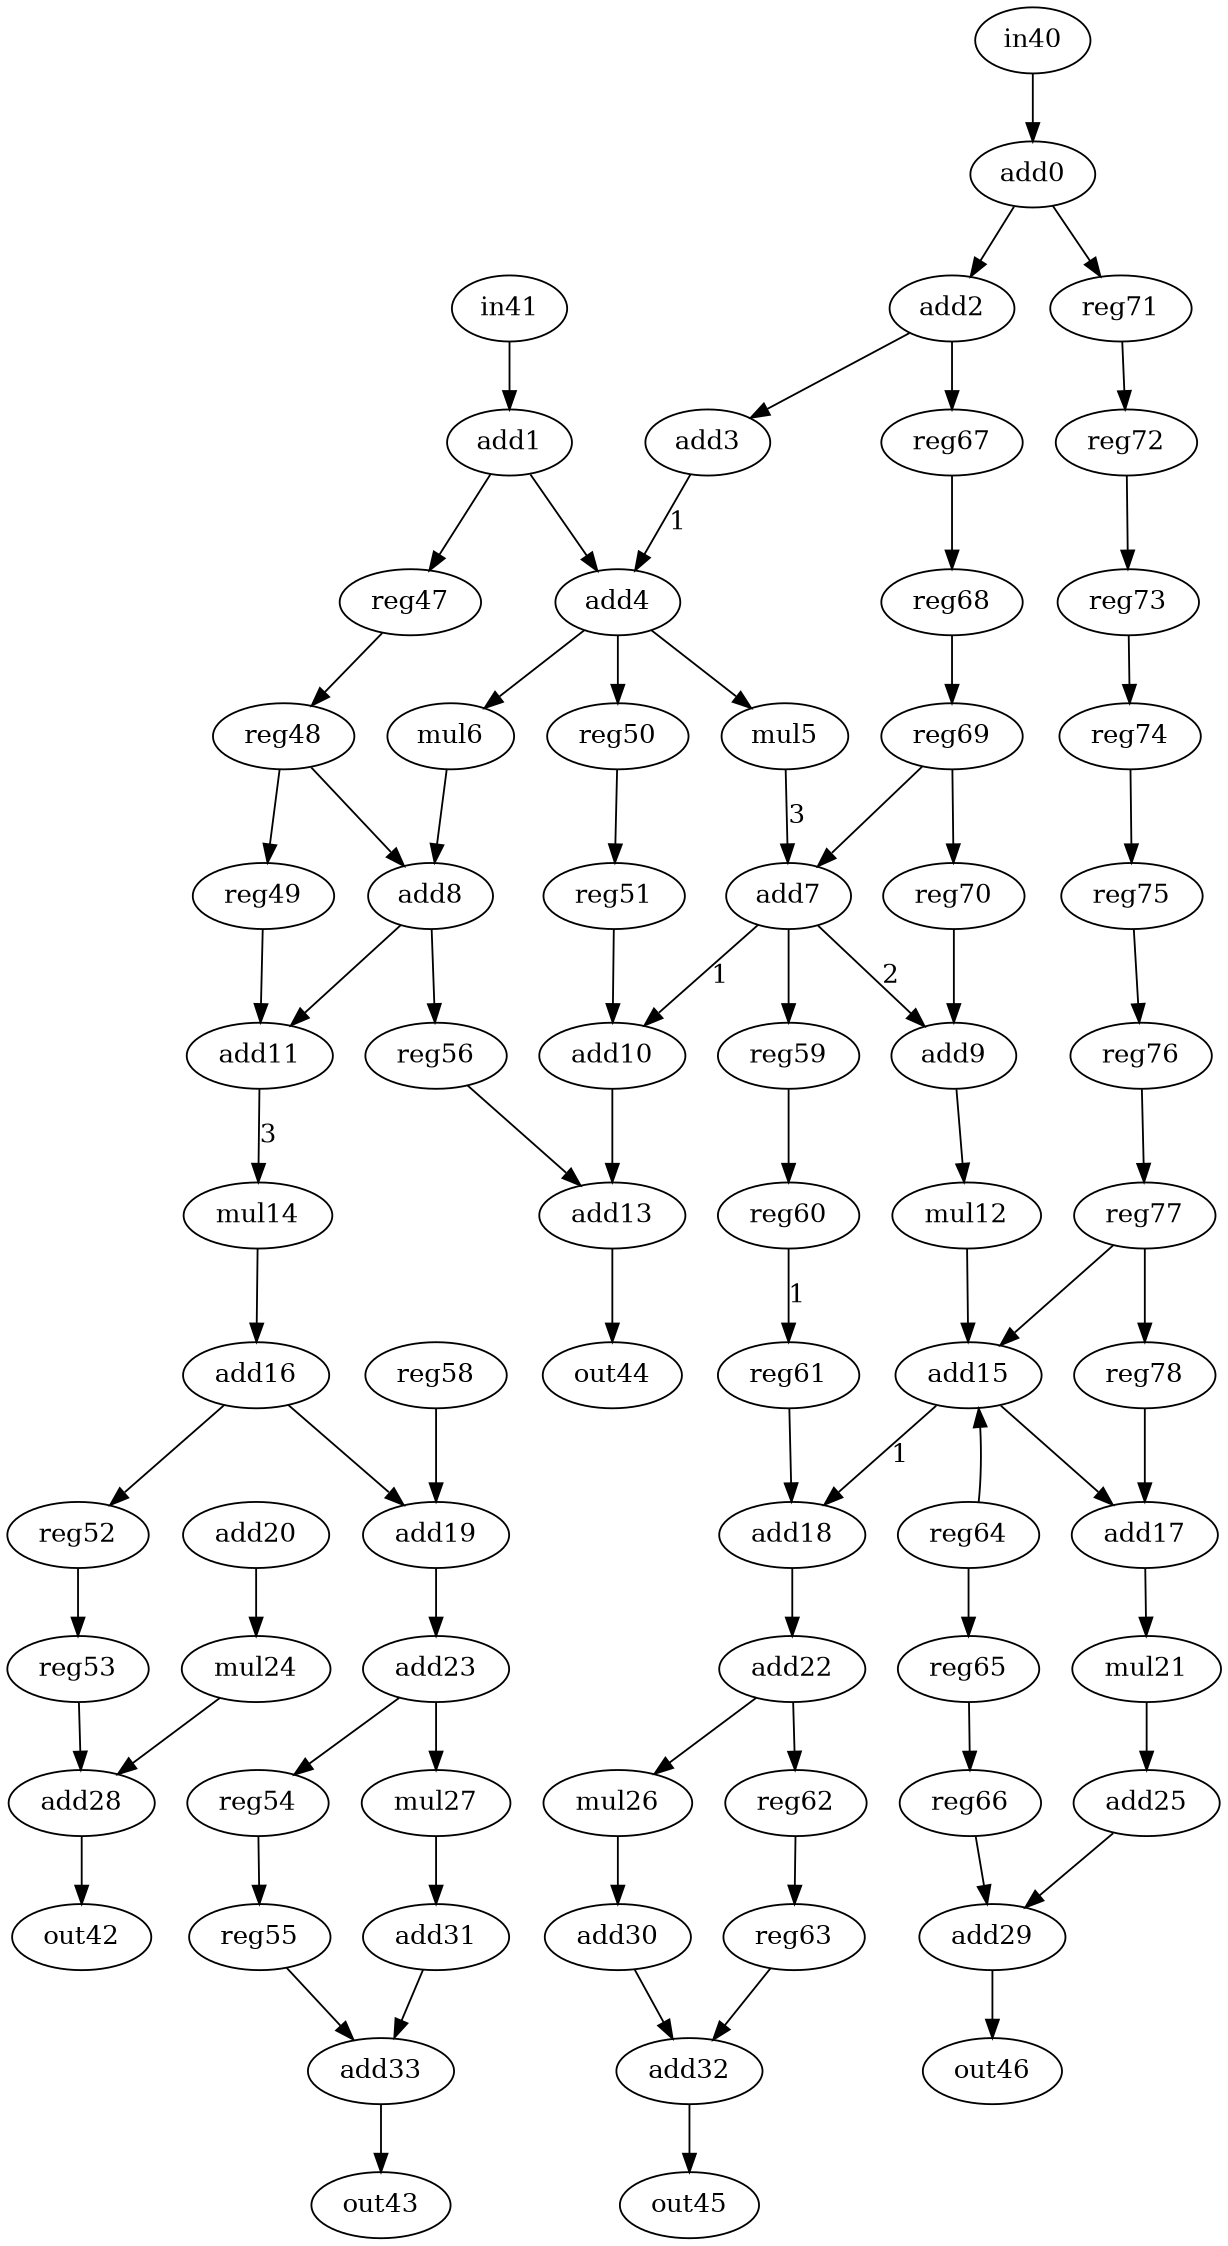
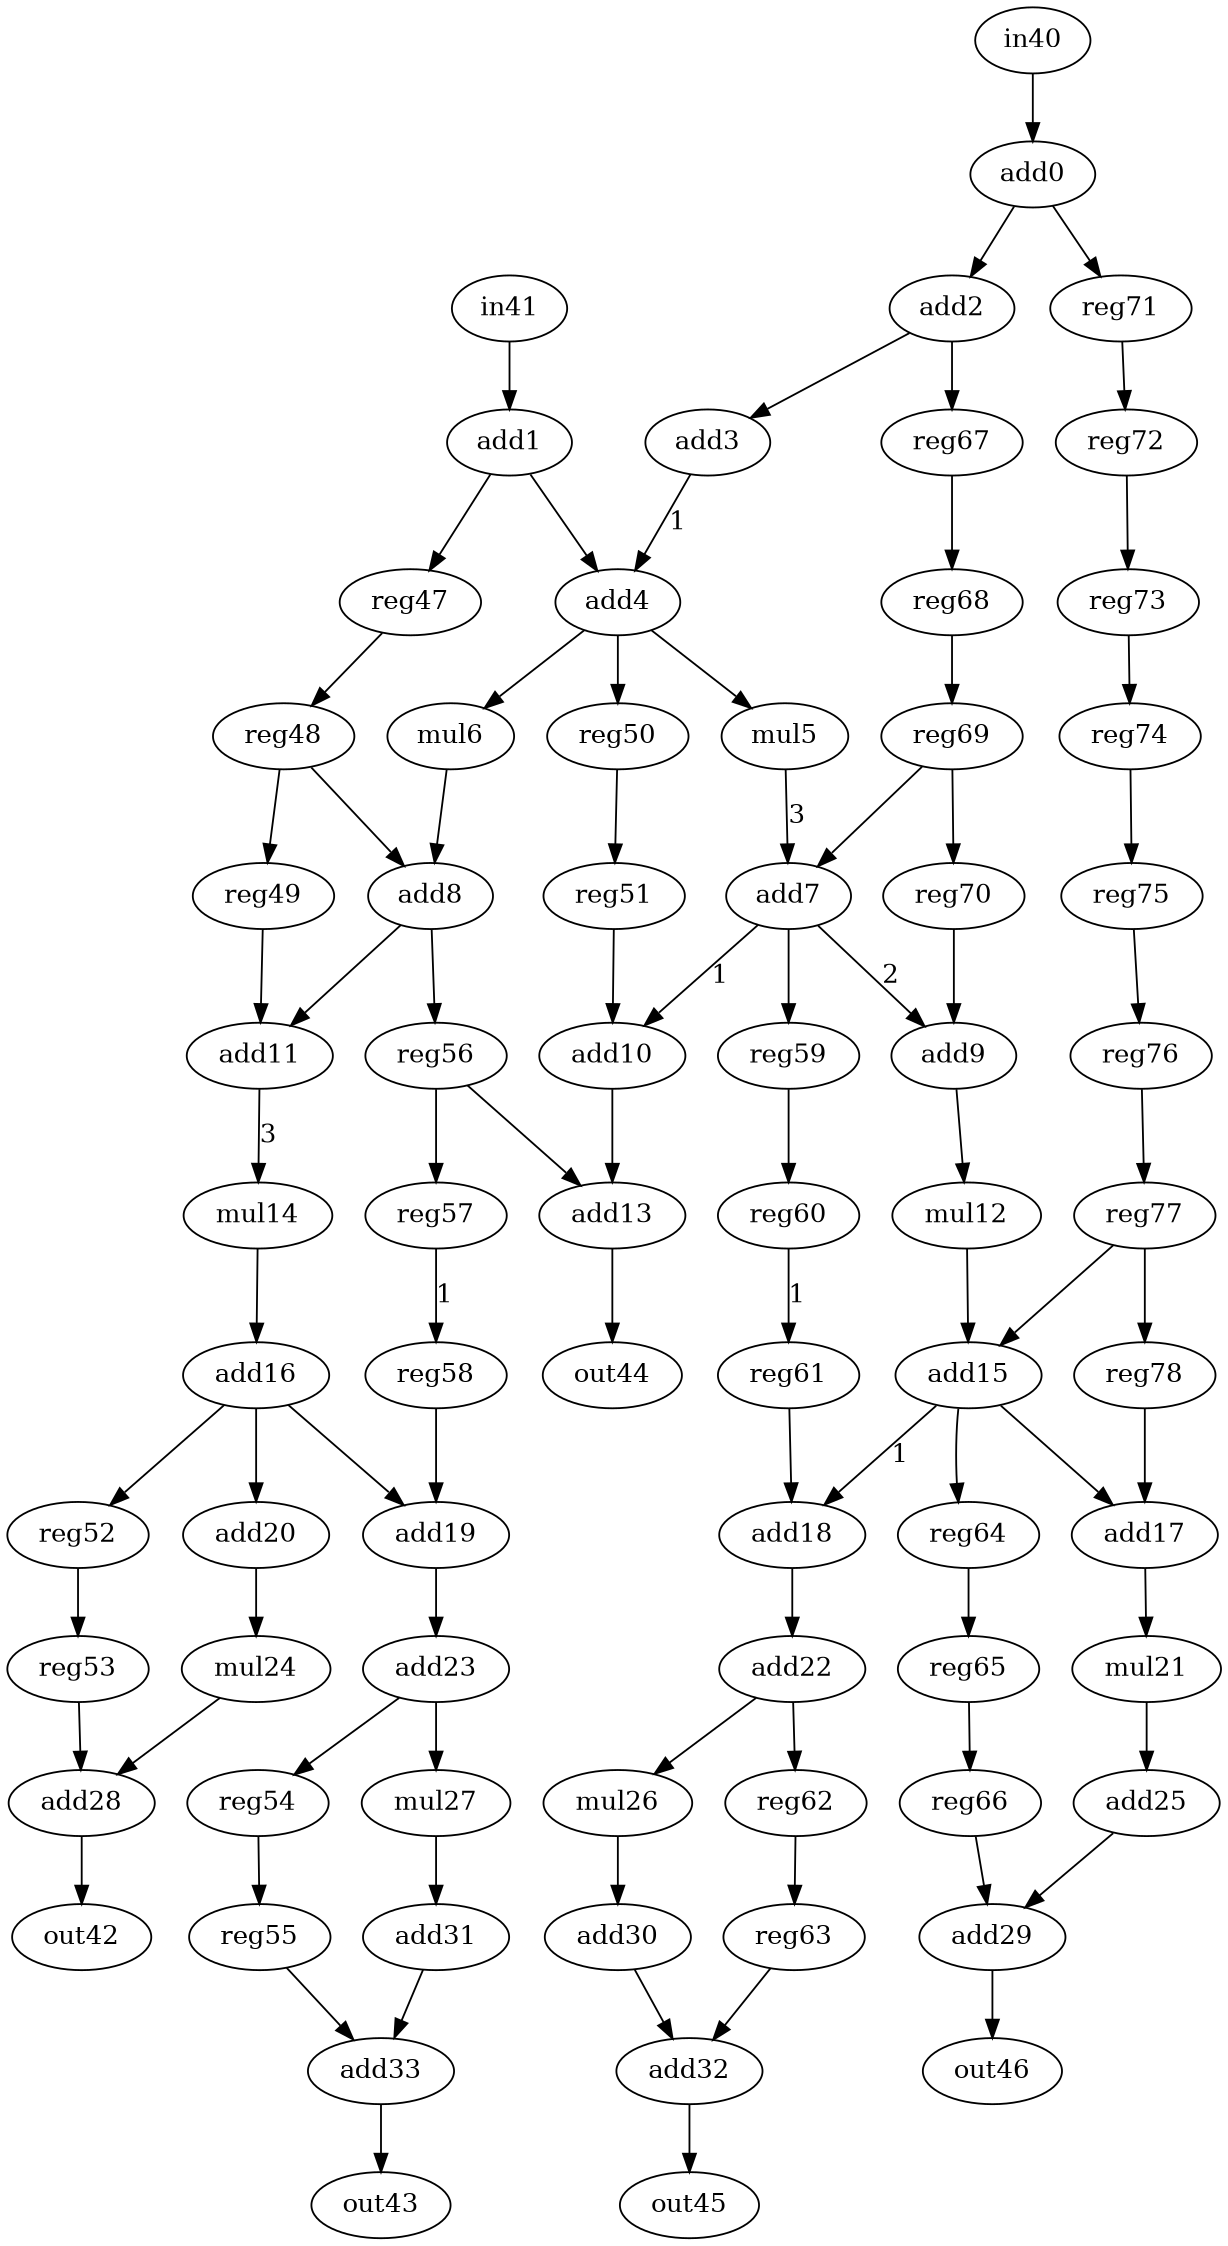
none -> (436, 1216)
none -> (256, 1446)
(981, 1465) -> (956, 1446)
